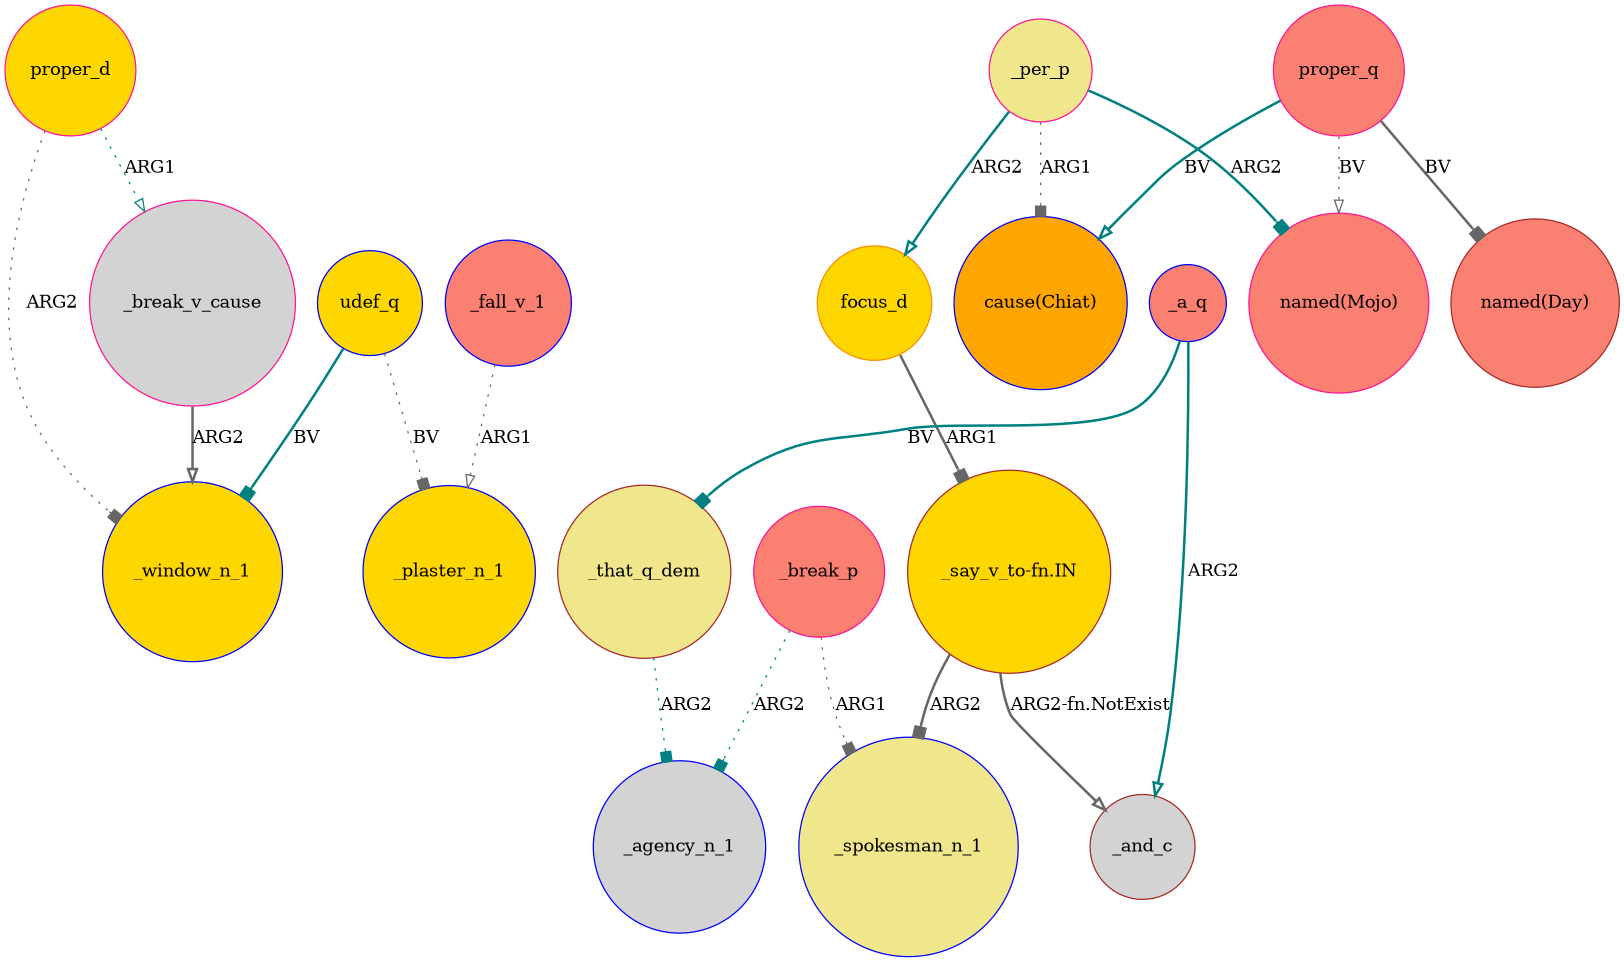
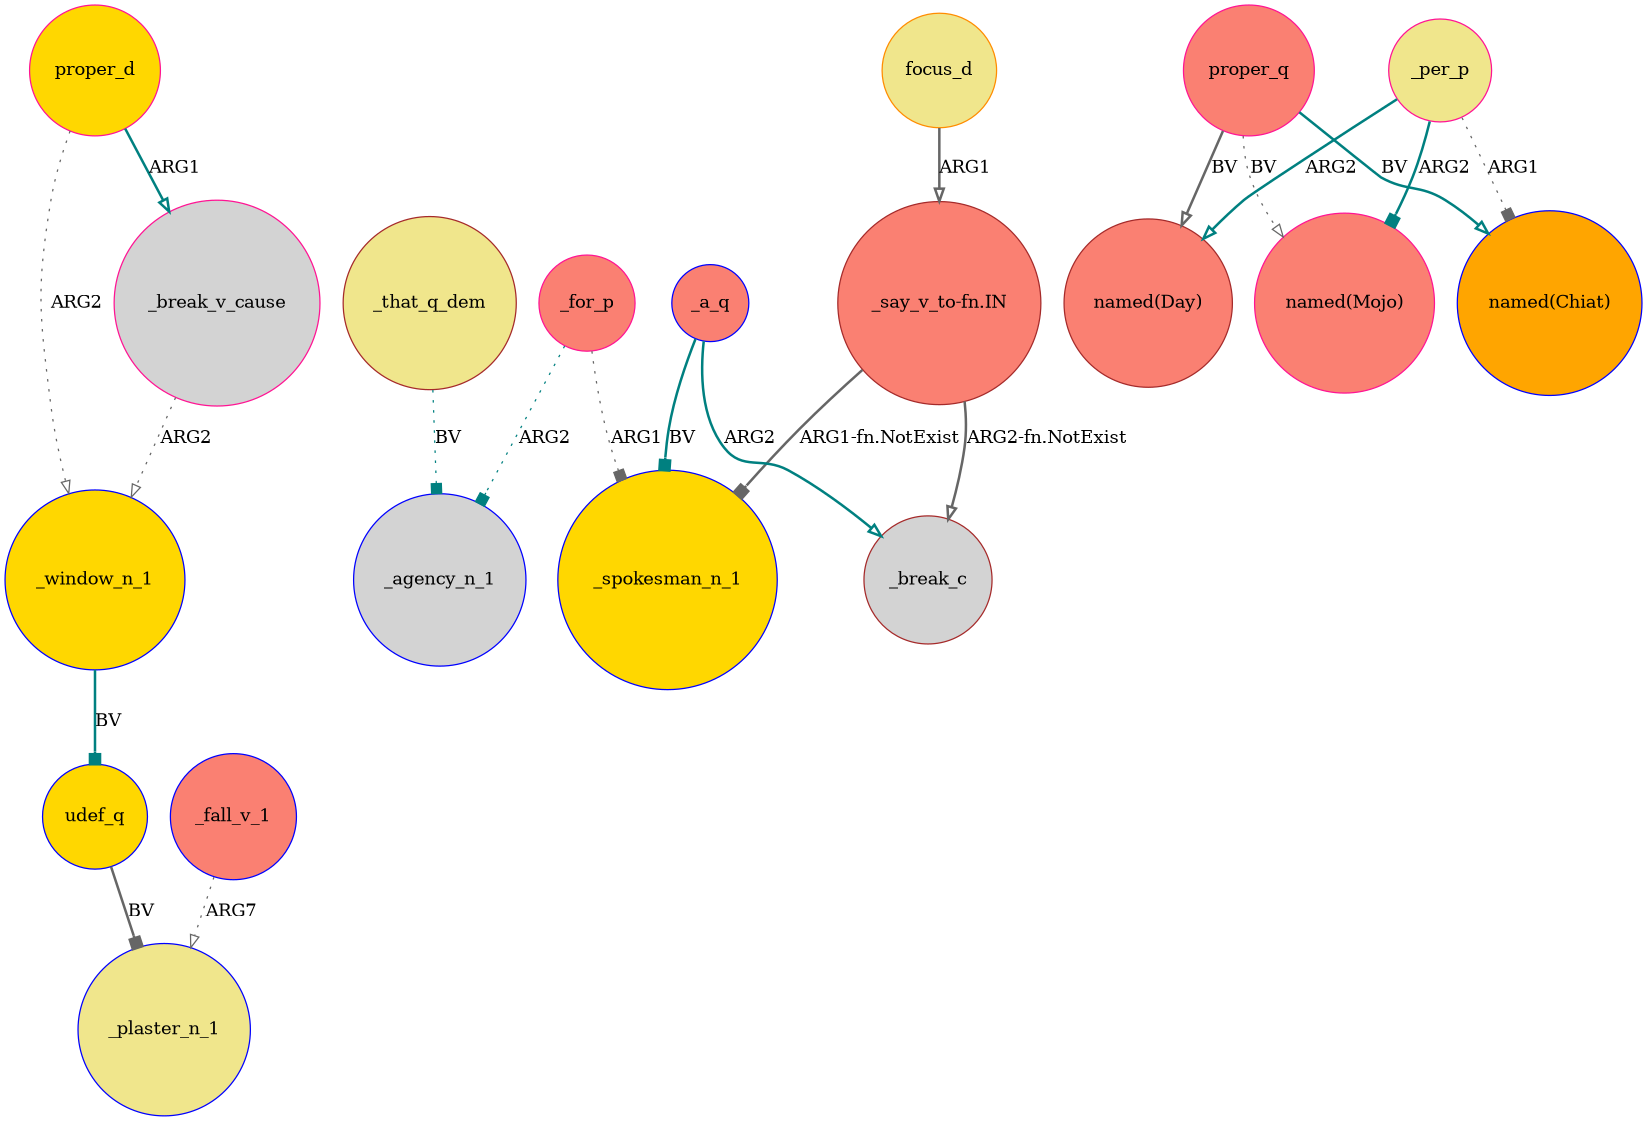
(120, 164) -> (144, 164)
(1427, 175) -> (1205, 172)
(960, 177) -> (1302, 161)
(875, 303) -> (939, 70)
(1041, 303) -> (1550, 303)
(10, 335) -> (41, 305)
(929, 412) -> (939, 158)
(403, 415) -> (122, 901)
(299, 419) -> (95, 711)
(957, 426) -> (676, 397)
(193, 438) -> (156, 442)
(506, 438) -> (232, 912)
(449, 572) -> (164, 1030)
(819, 572) -> (587, 303)
(1009, 572) -> (939, 303)
(686, 705) -> (448, 438)
(956, 705) -> (880, 438)
(909, 847) -> (668, 580)
(1143, 847) -> (928, 580)
